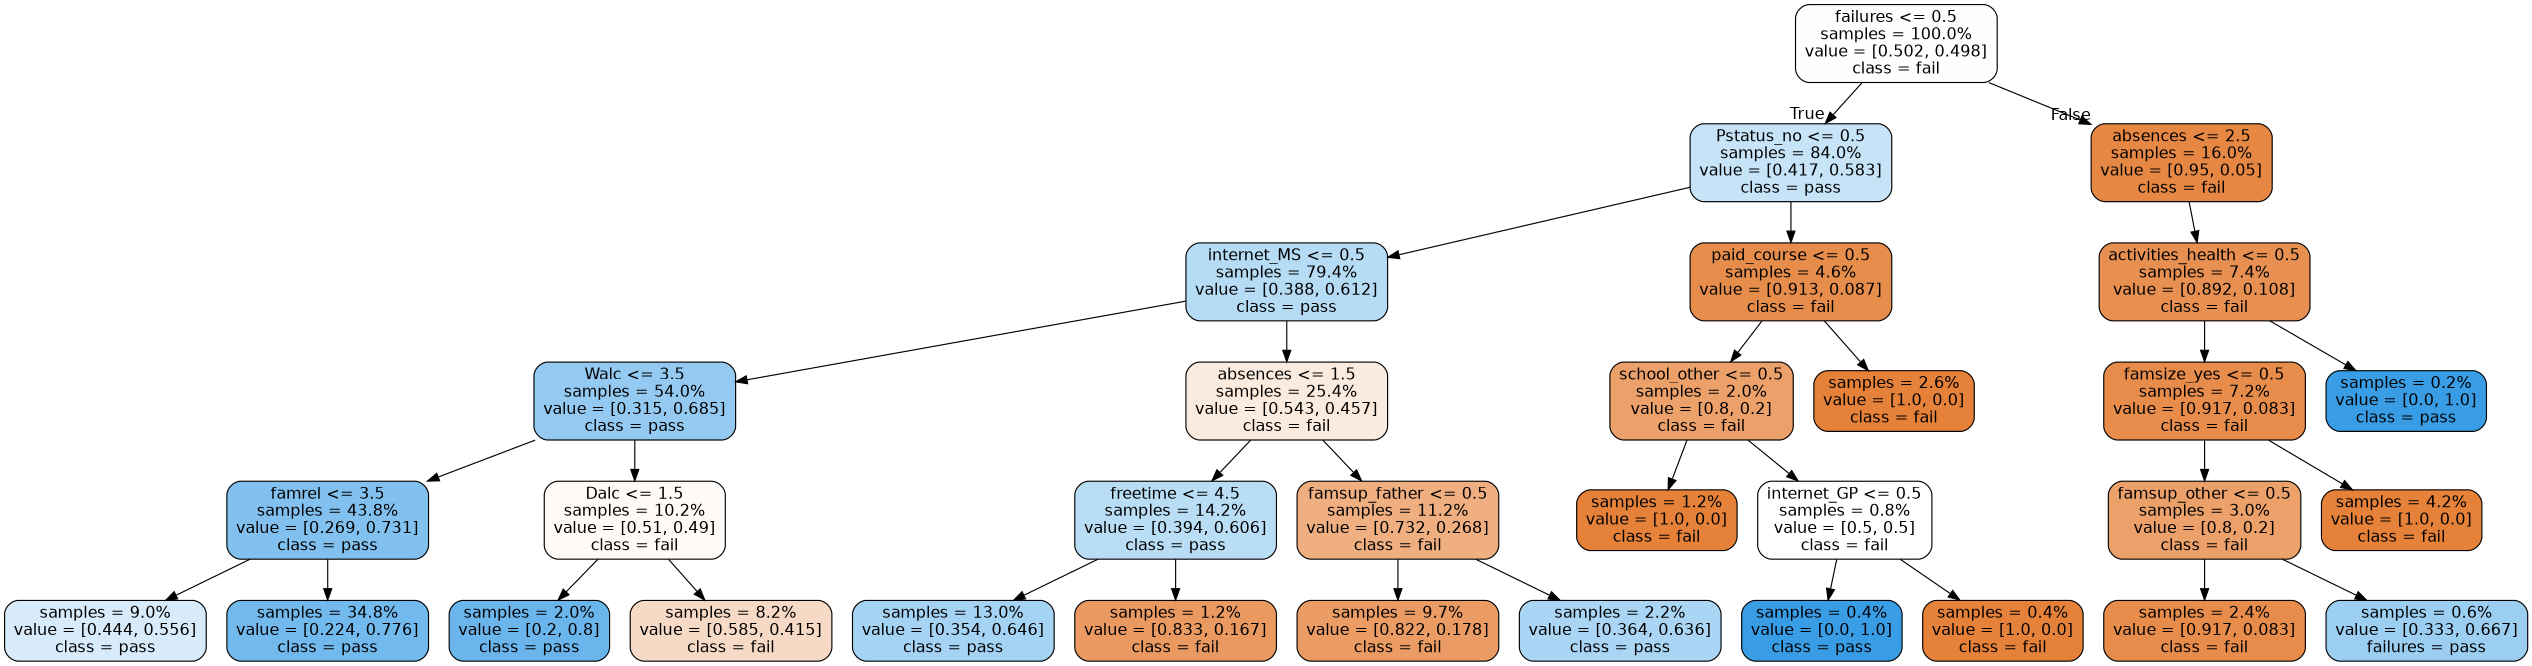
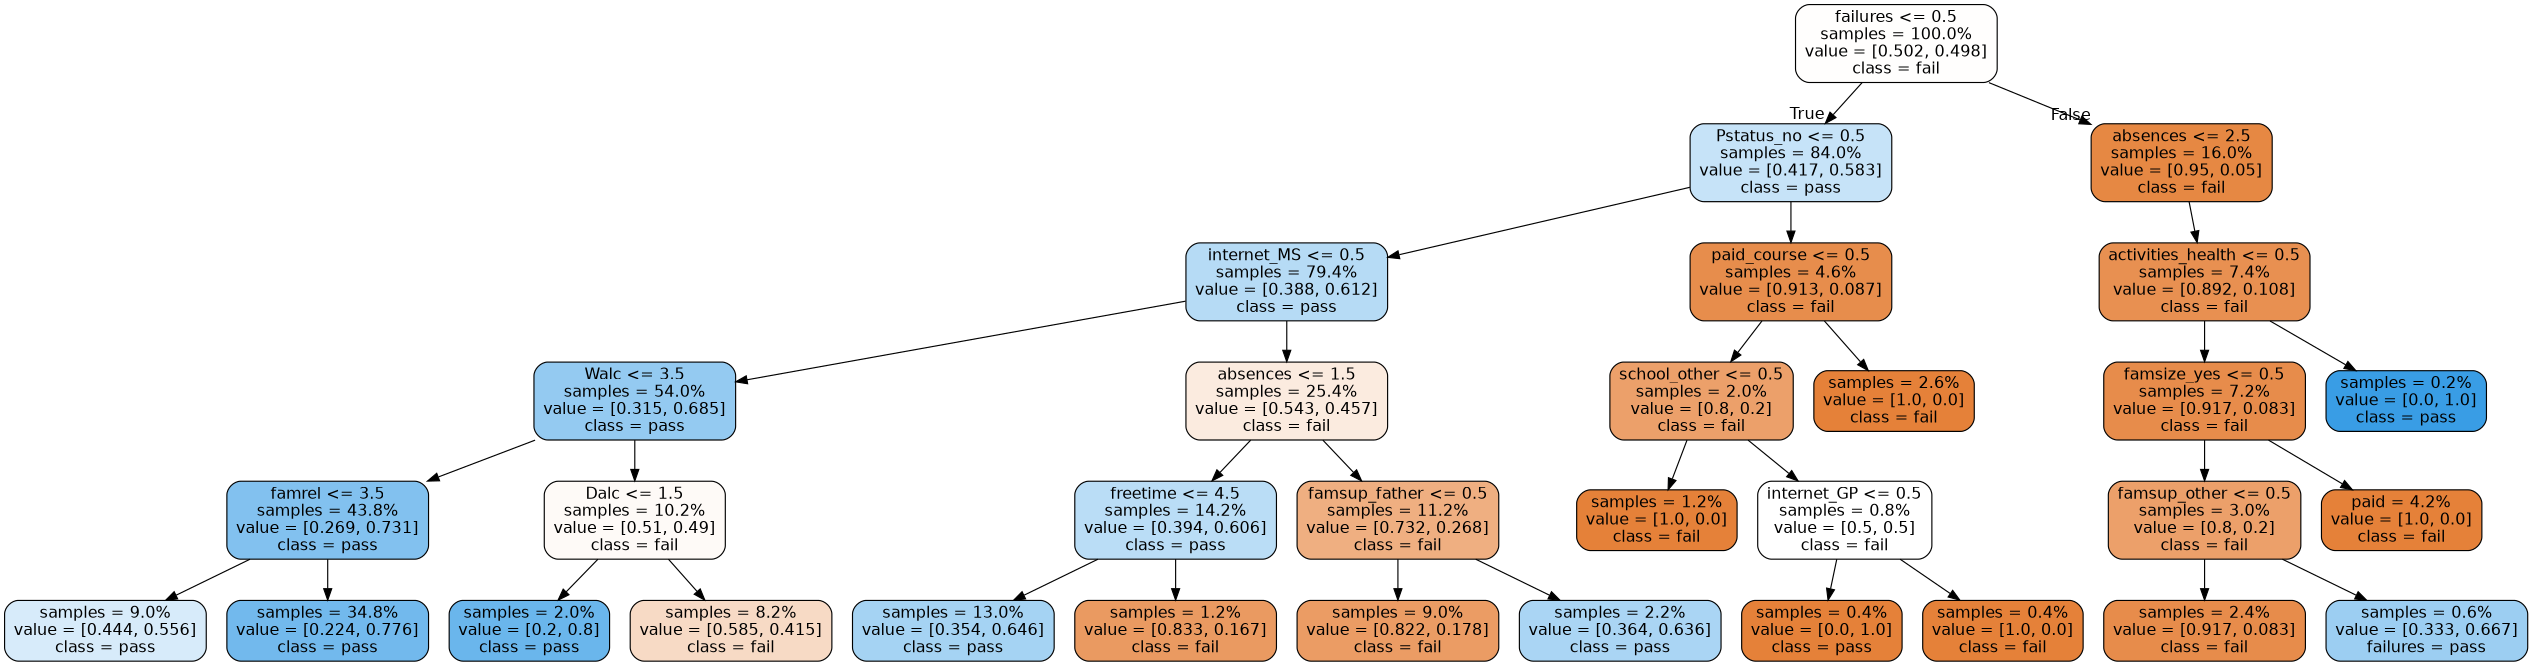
(2402, 520) -> (2402, 520)
(1398, 631) -> (1398, 631)
(1822, 631) -> (1822, 631)
